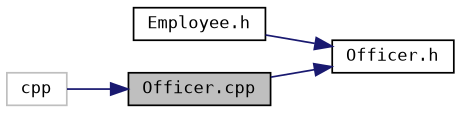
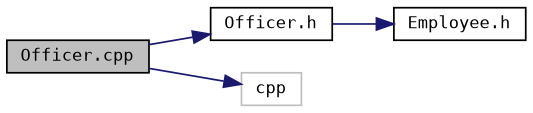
(290, 39) -> (354, 24)
(89, 89) -> (187, 75)
